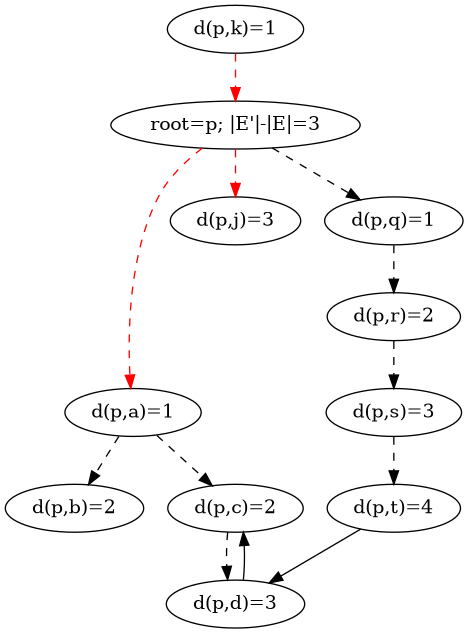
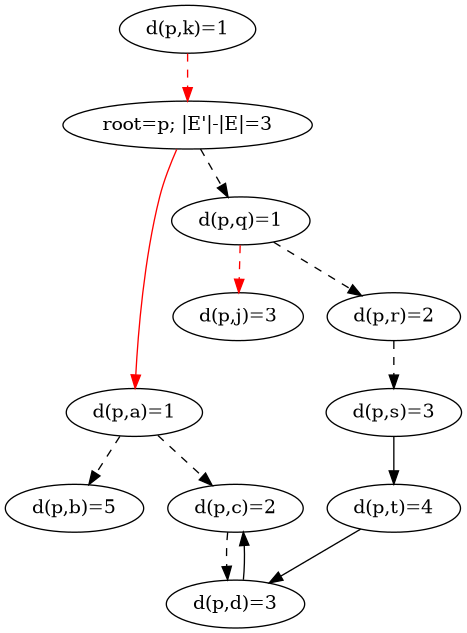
(236, 166) -> (240, 262)
(139, 251) -> (147, 260)
(394, 454) -> (394, 454)
(75, 508) -> (75, 508)
